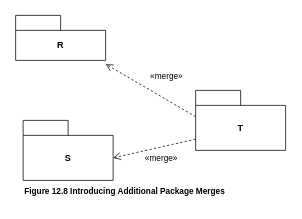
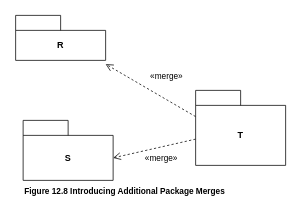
(240, 120) -> (240, 128)
